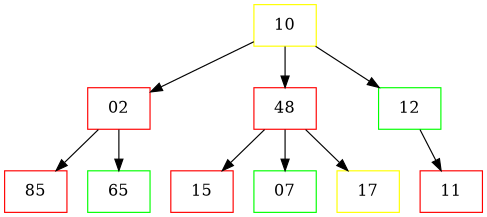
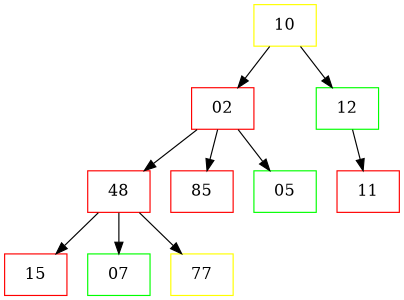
(285, 61) -> (175, 146)
(119, 192) -> (285, 192)
(368, 192) -> (202, 275)
